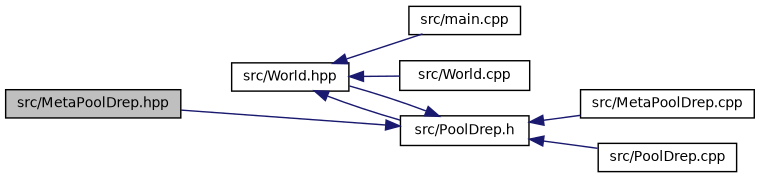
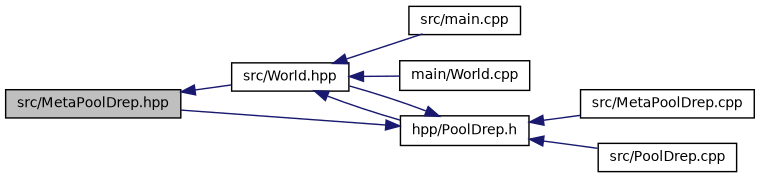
(465, 76) -> (465, 76)
none -> (213, 87)
(465, 131) -> (465, 131)
